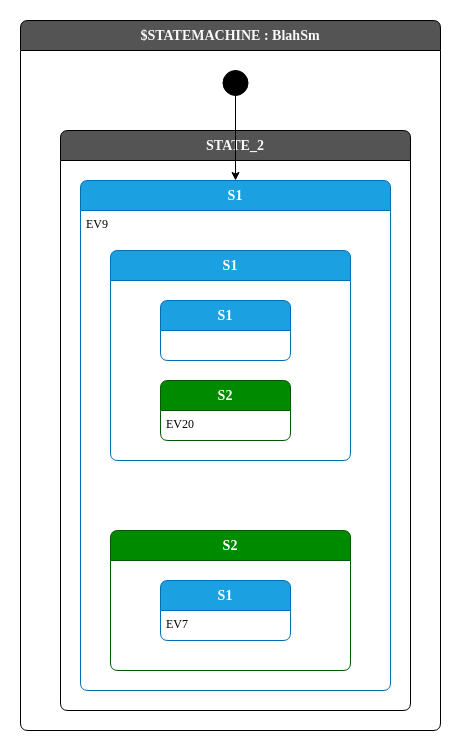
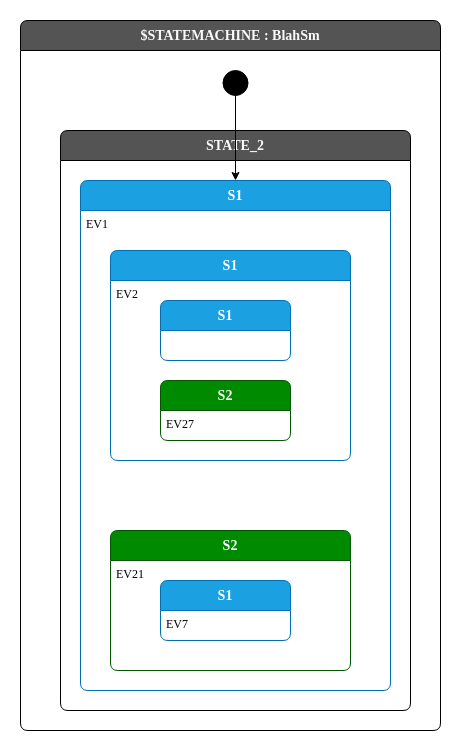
(96, 224) -> (96, 224)
none -> (136, 296)
(179, 424) -> (179, 424)
none -> (136, 576)
